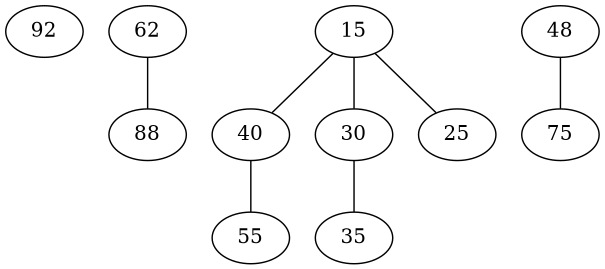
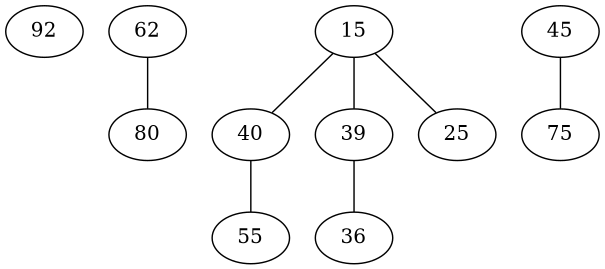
(560, 32) -> (560, 32)
(148, 135) -> (148, 135)
(354, 135) -> (354, 135)
(354, 238) -> (354, 238)
